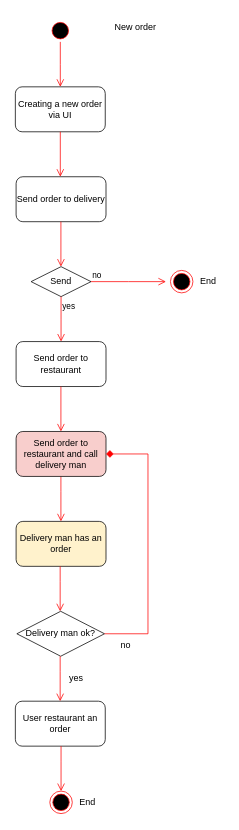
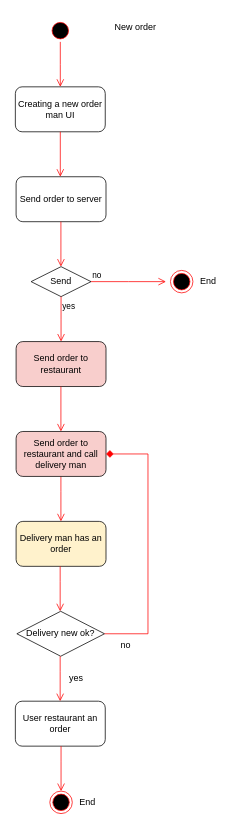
(60, 109) -> (60, 109)
(61, 199) -> (61, 199)
(61, 364) -> (61, 364)
(61, 634) -> (61, 634)
